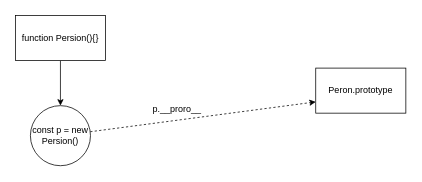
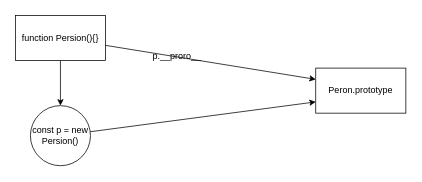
none -> (208, 62)
(177, 109) -> (177, 57)
(199, 117) -> (199, 117)
